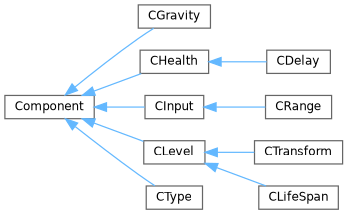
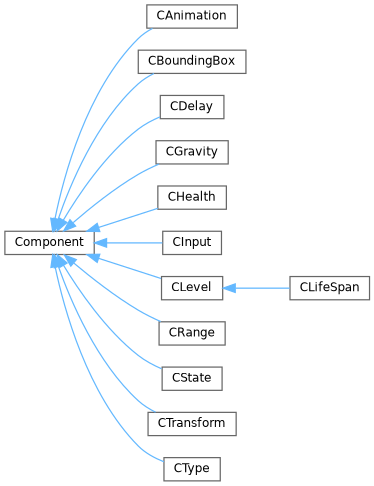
none -> (192, 17)
none -> (192, 62)
(244, 62) -> (105, 162)
(241, 107) -> (115, 295)
(236, 152) -> (96, 347)
none -> (192, 379)
